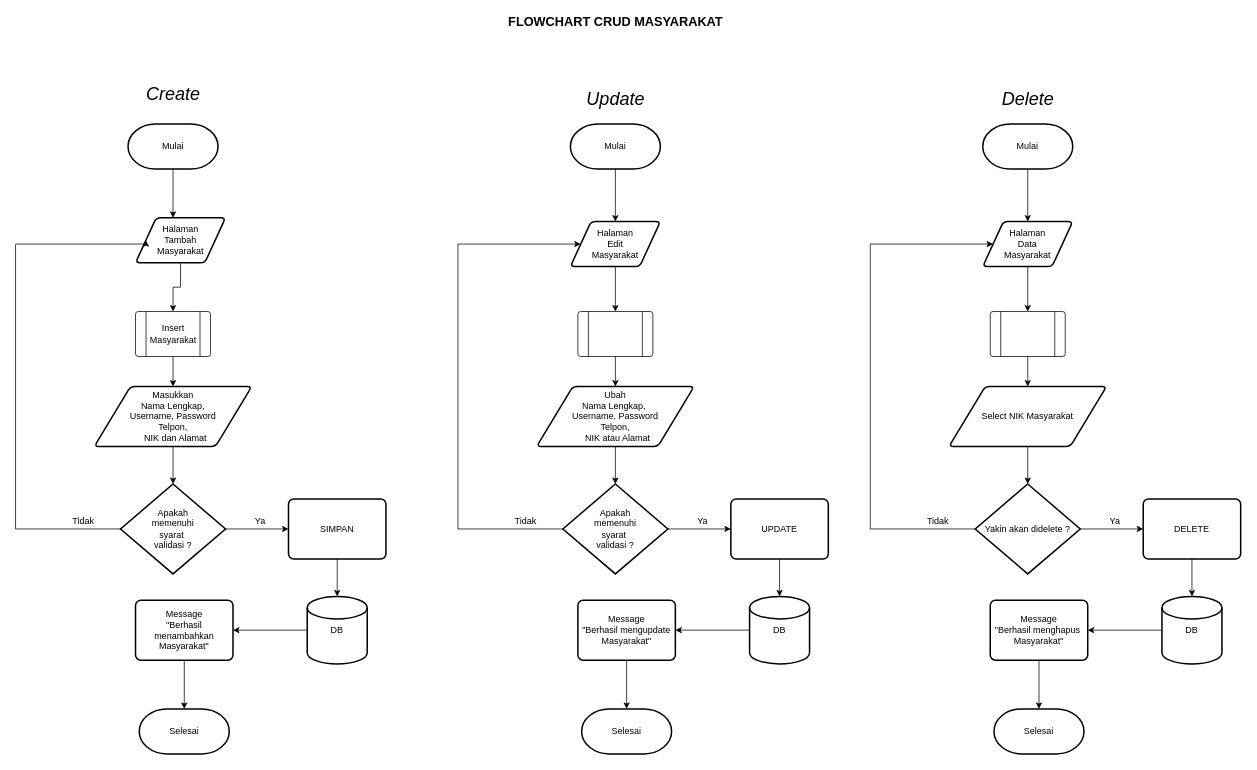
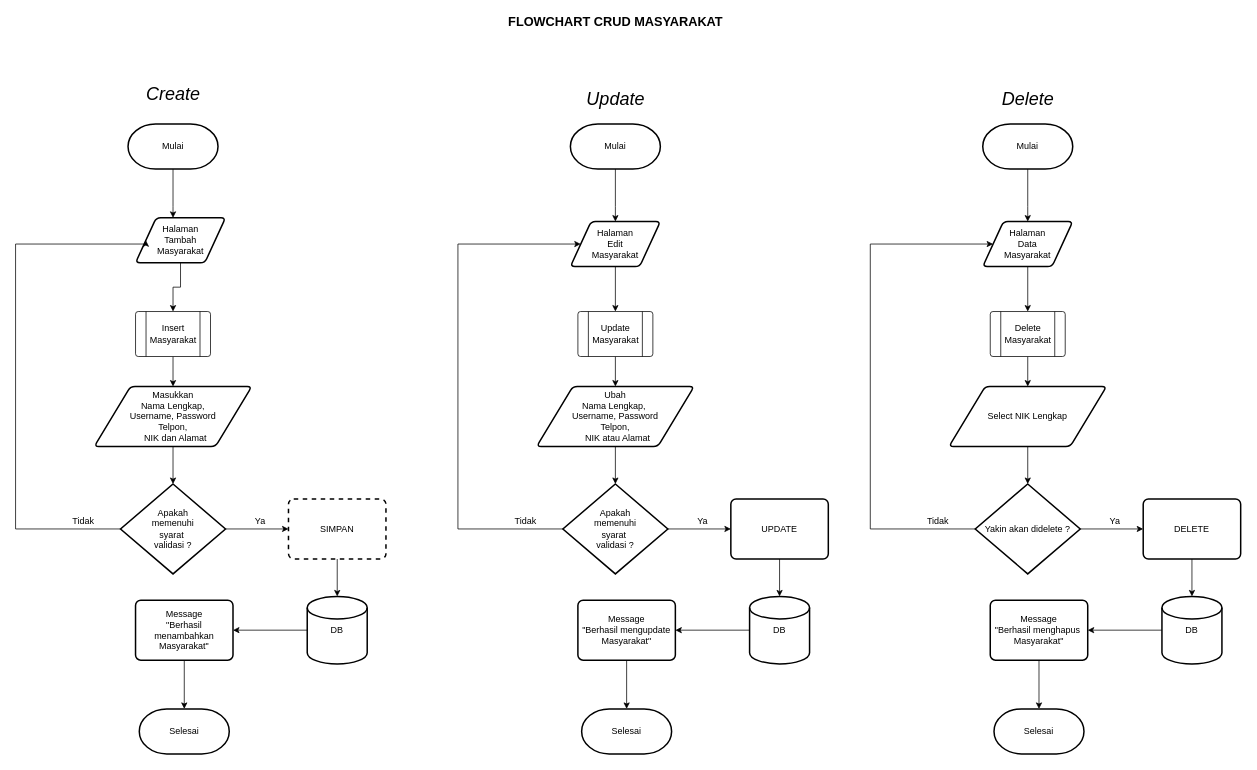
none -> (615, 334)
none -> (1028, 334)
(1028, 417) -> (1028, 417)
(337, 529) -> (337, 529)
